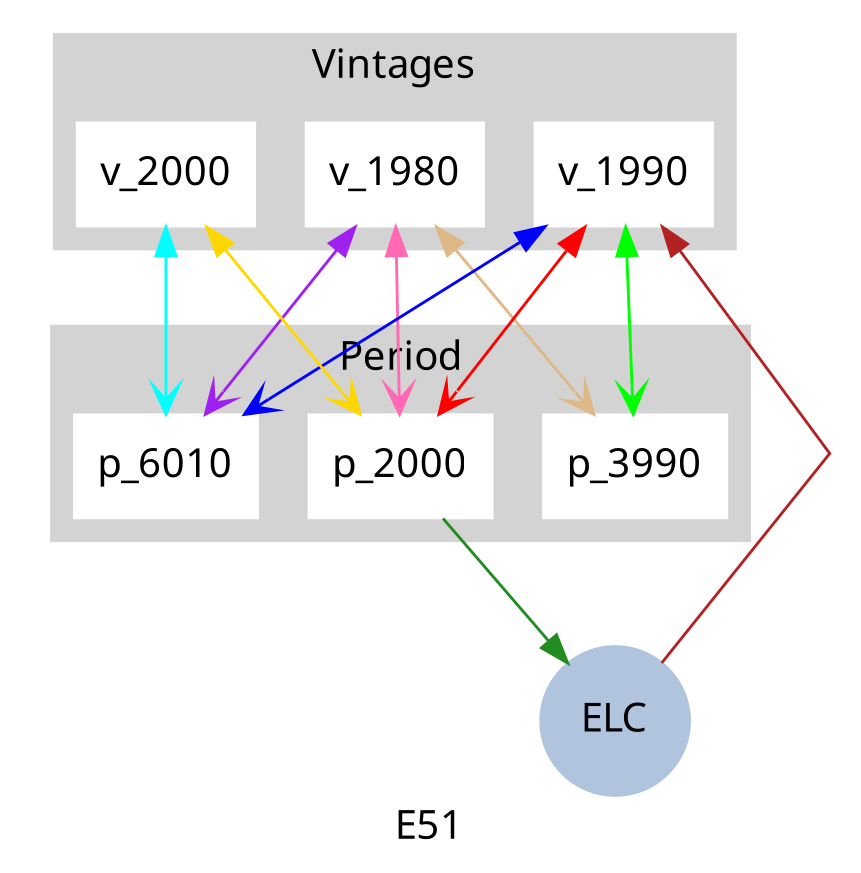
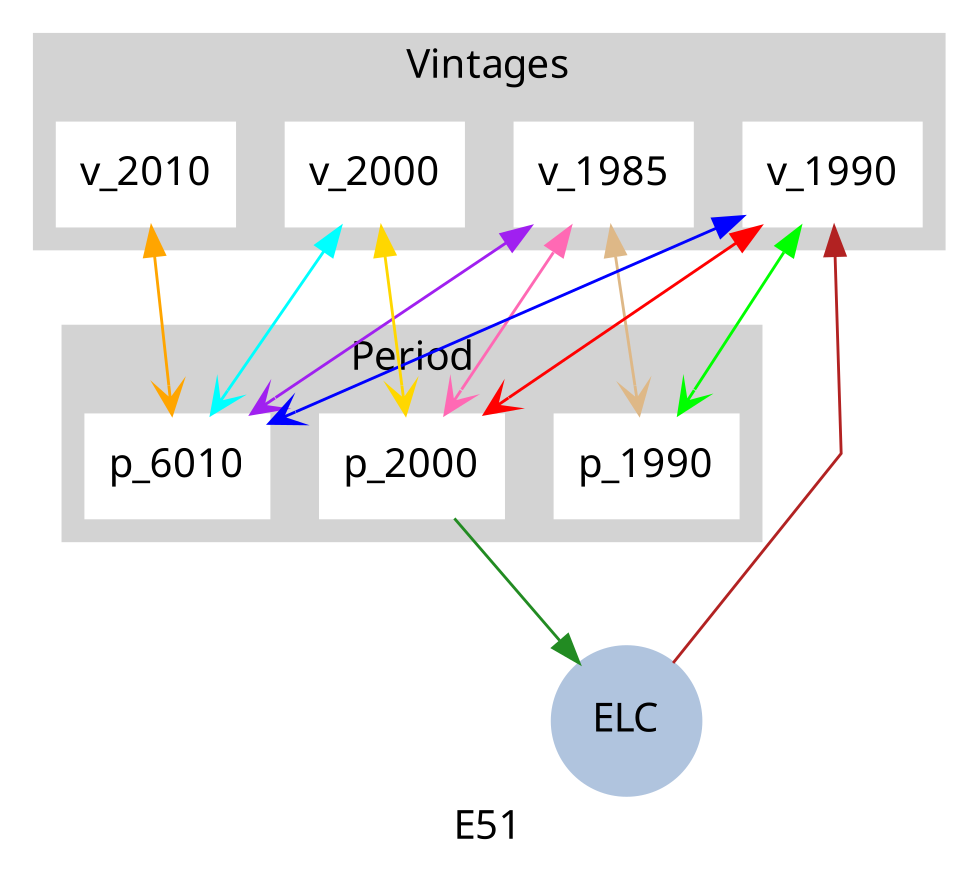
none -> (146, 175)
(395, 175) -> (604, 175)
(635, 466) -> (647, 466)
